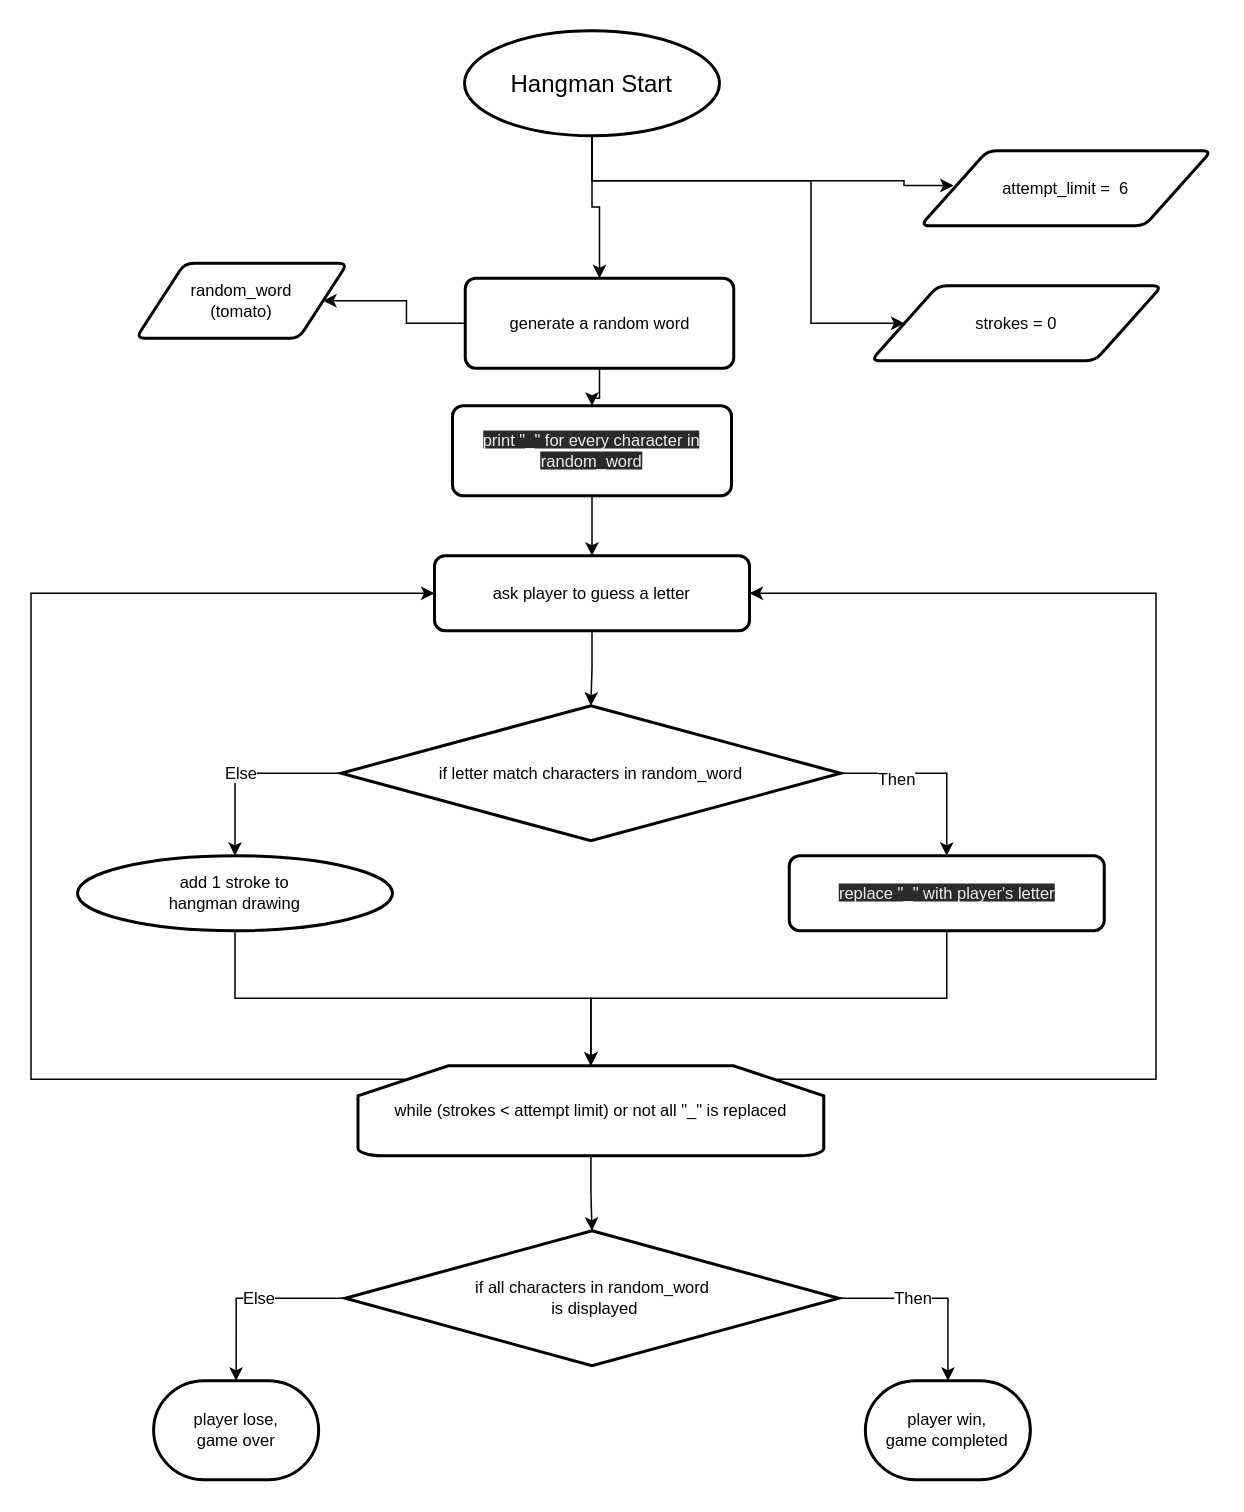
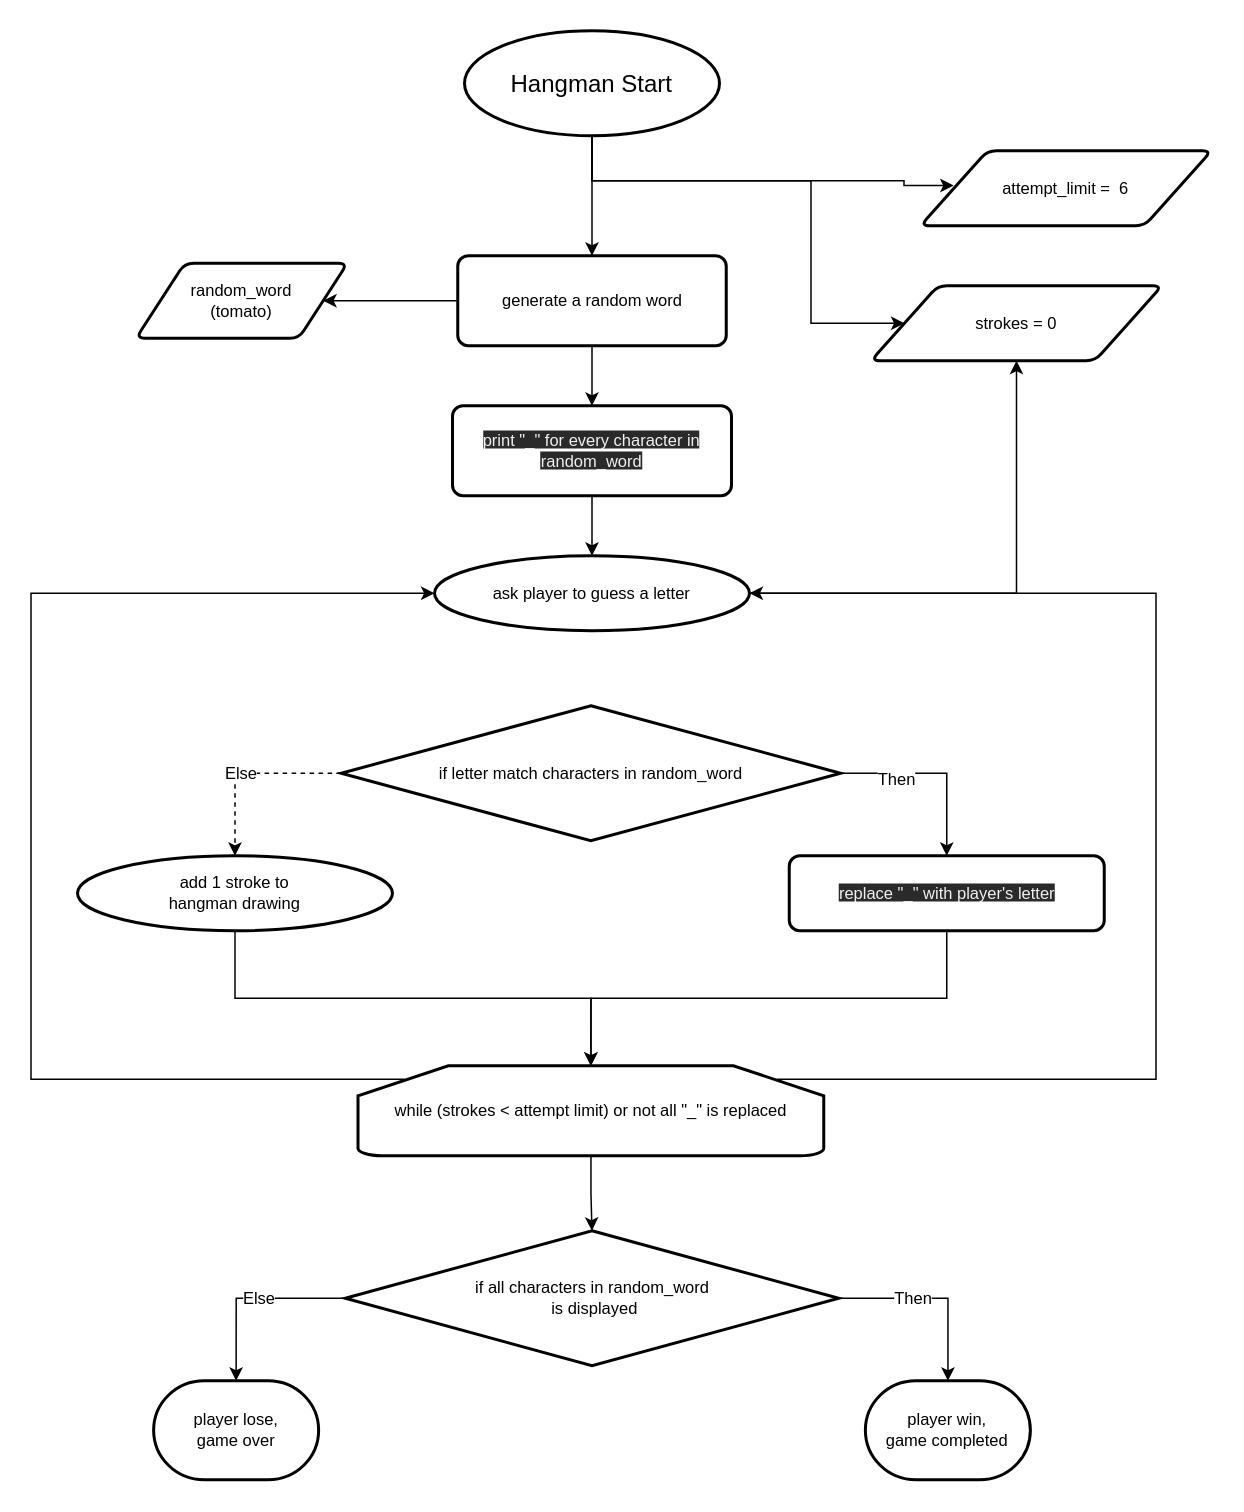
(599, 323) -> (592, 301)
(592, 593) -> (592, 593)
(592, 663) -> (1016, 481)
(298, 773) -> (298, 773)
